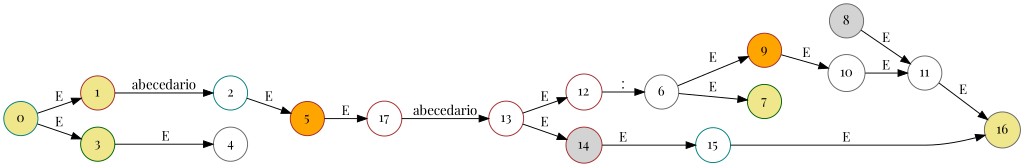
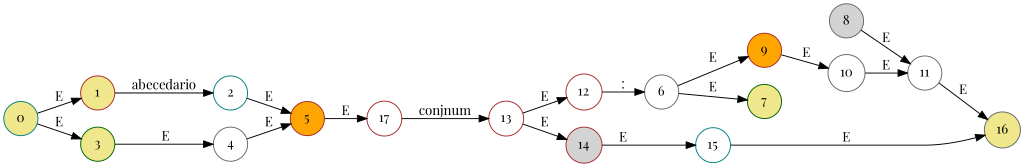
(445, 111) -> (445, 111)
none -> (264, 133)
